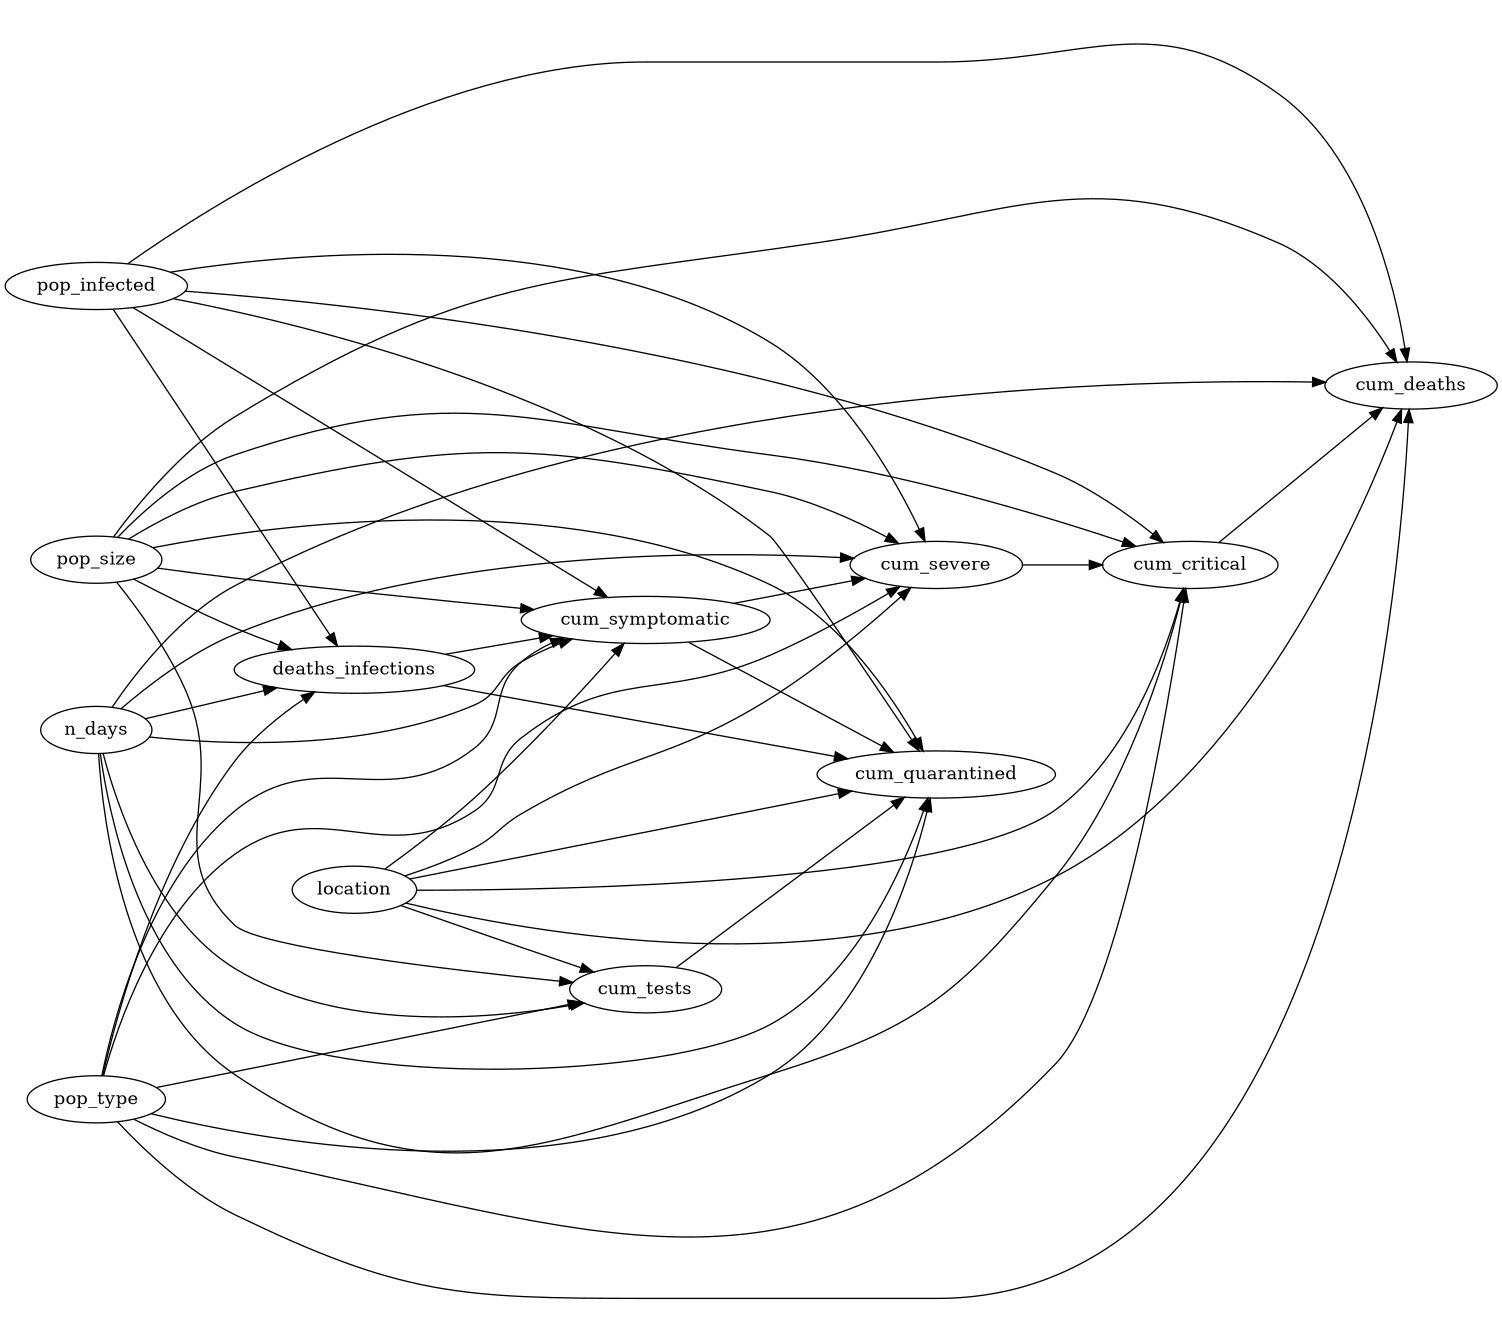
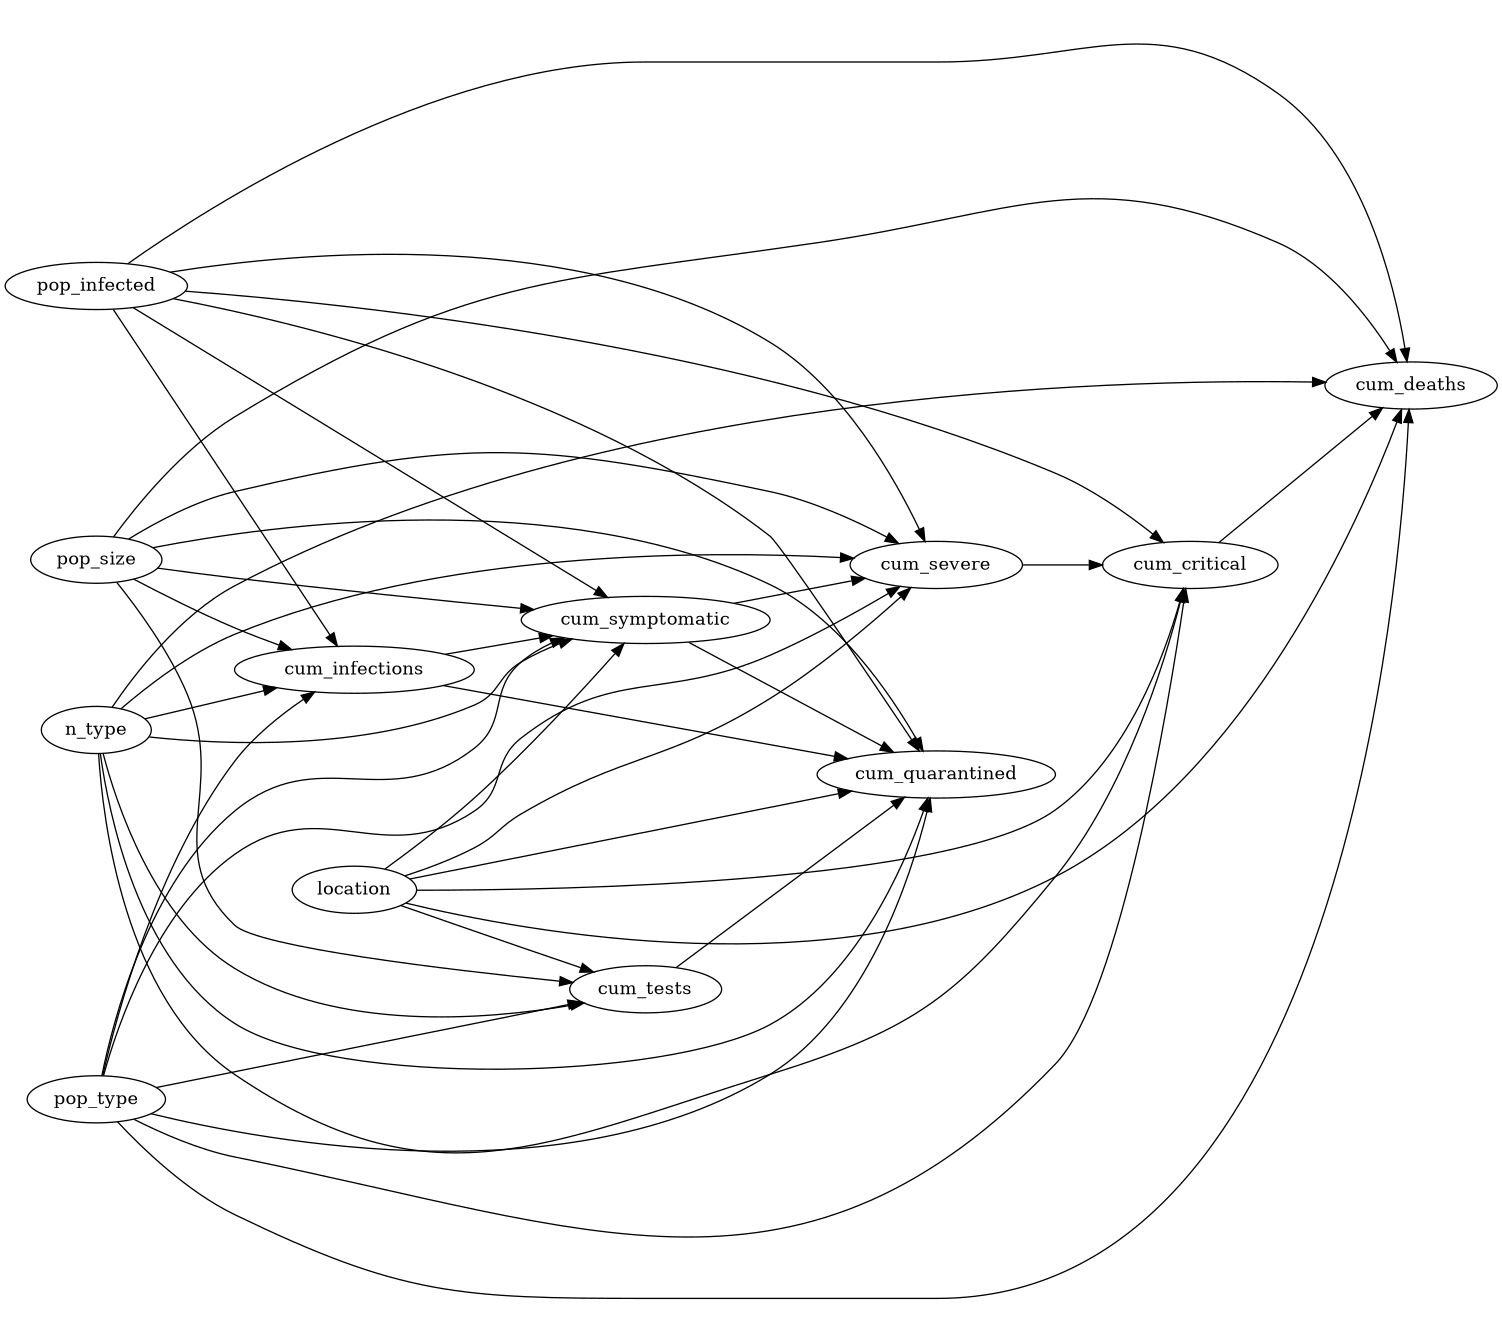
(636, 434) -> none
(354, 670) -> (354, 670)
(96, 730) -> (96, 730)
